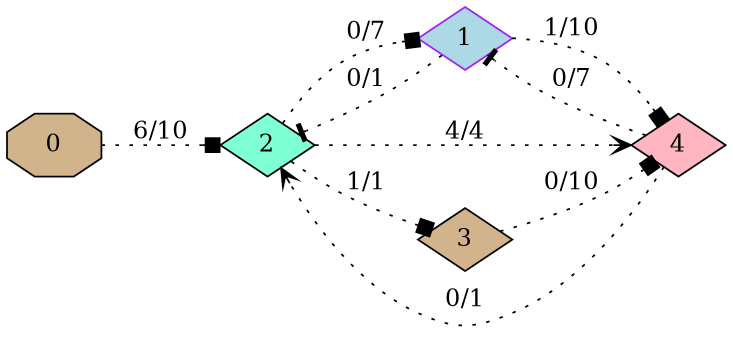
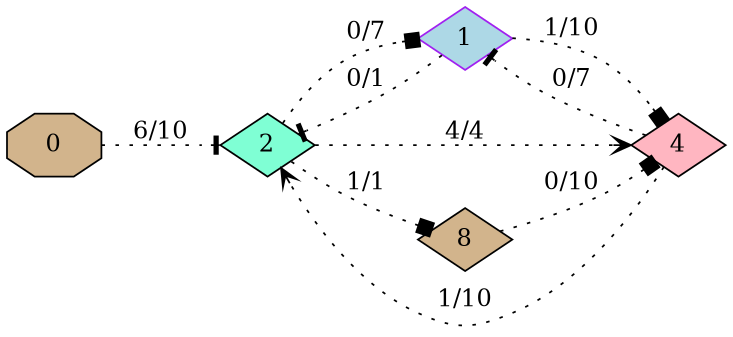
(152, 145) -> (152, 145)
(465, 240) -> (465, 240)
(465, 300) -> (465, 300)
